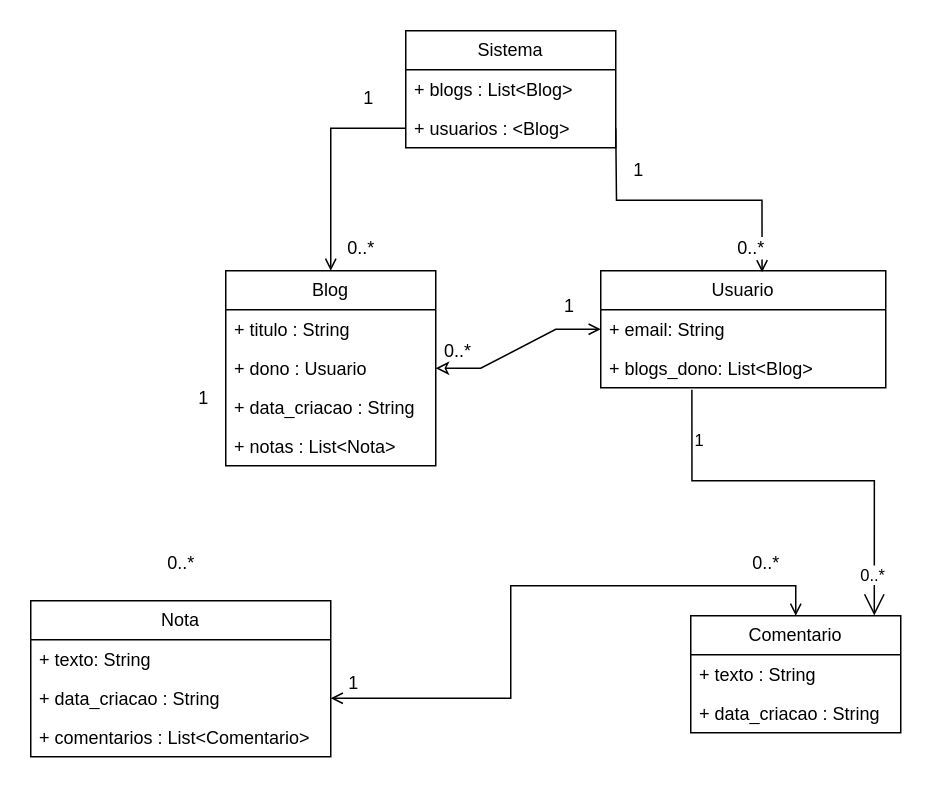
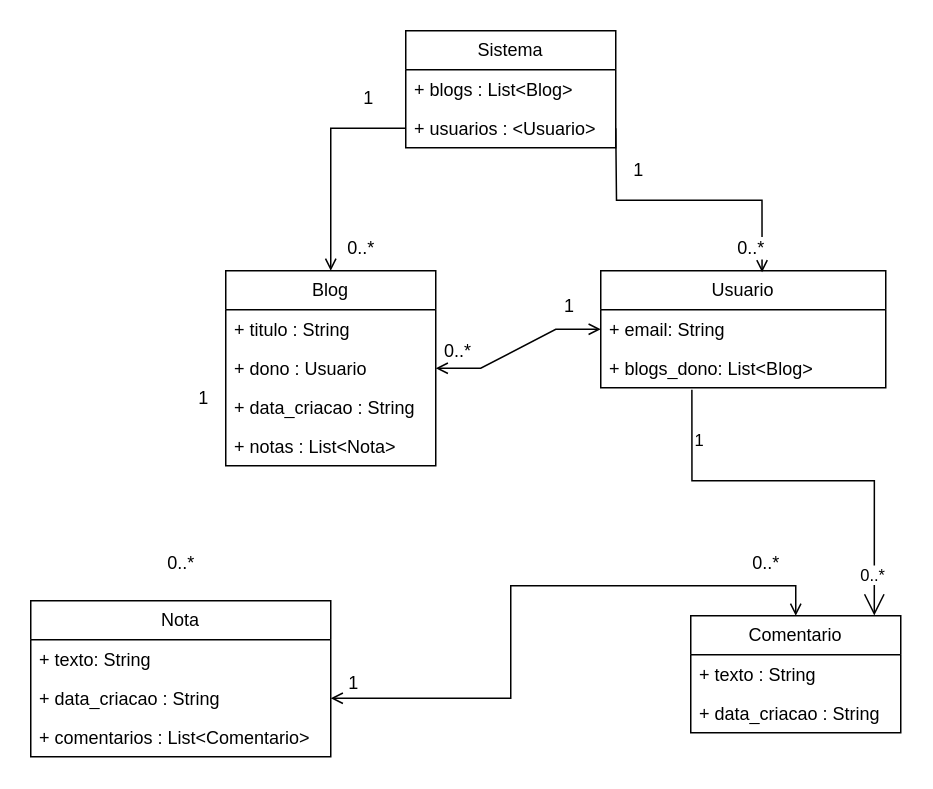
(496, 130) -> (512, 130)
(447, 368) -> (444, 368)
